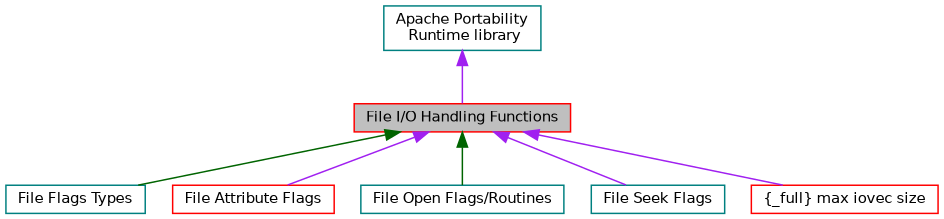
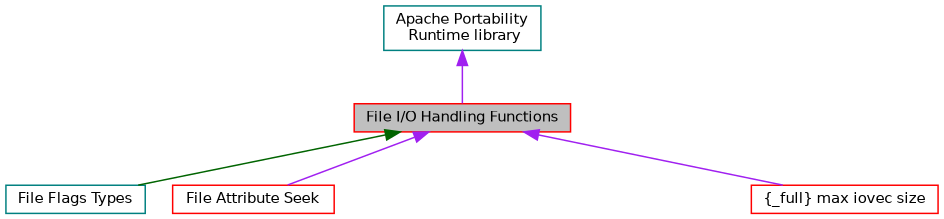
(253, 199) -> (253, 199)
(462, 199) -> none
(658, 199) -> none
